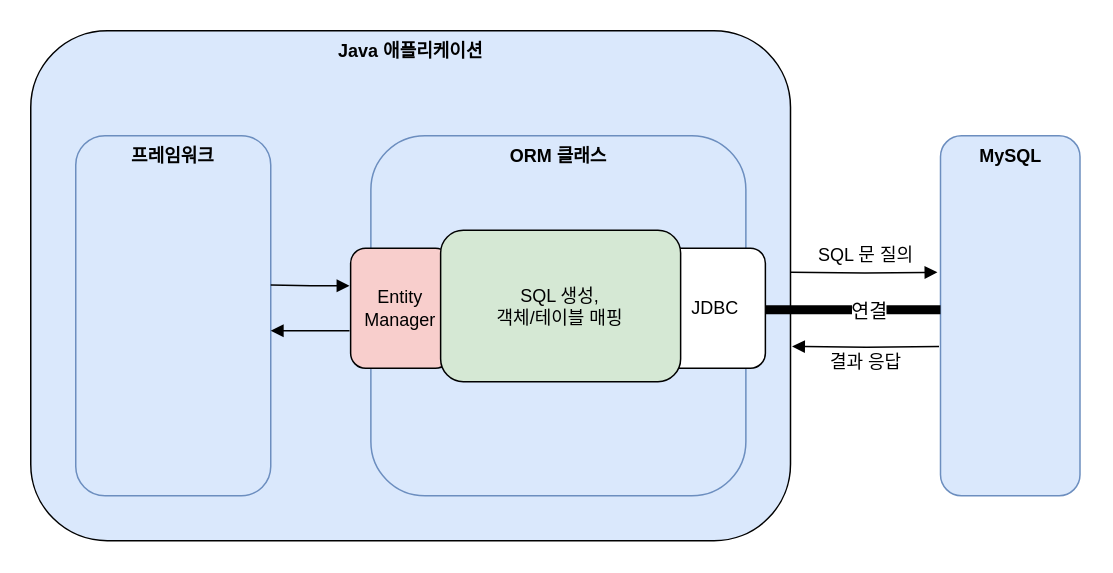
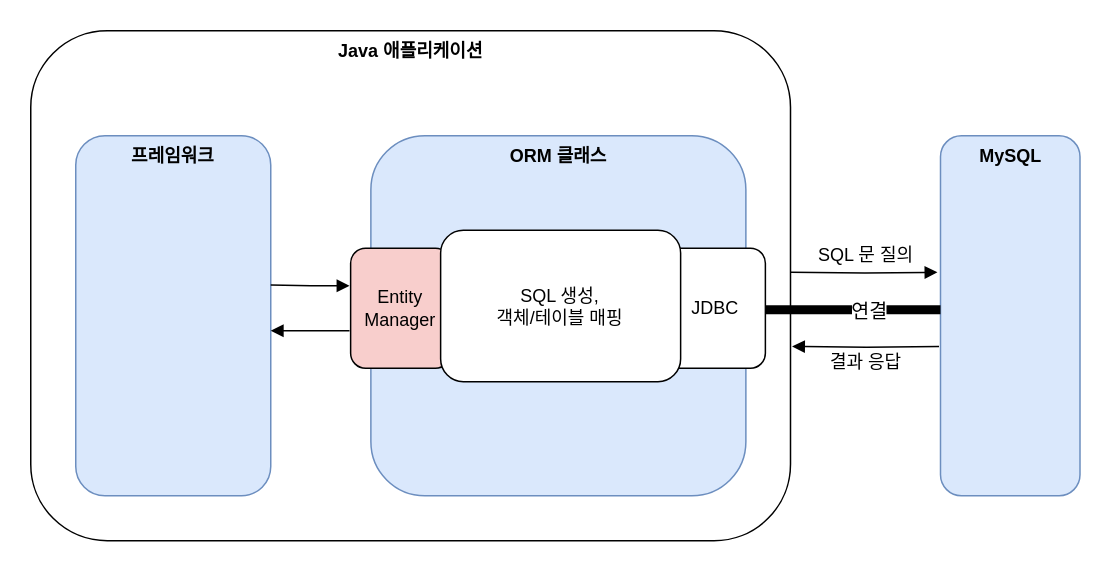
(411, 52) -> (411, 52)
(561, 306) -> (561, 306)
